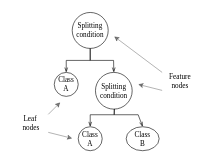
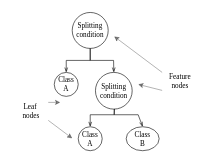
(30, 123) -> (30, 111)
